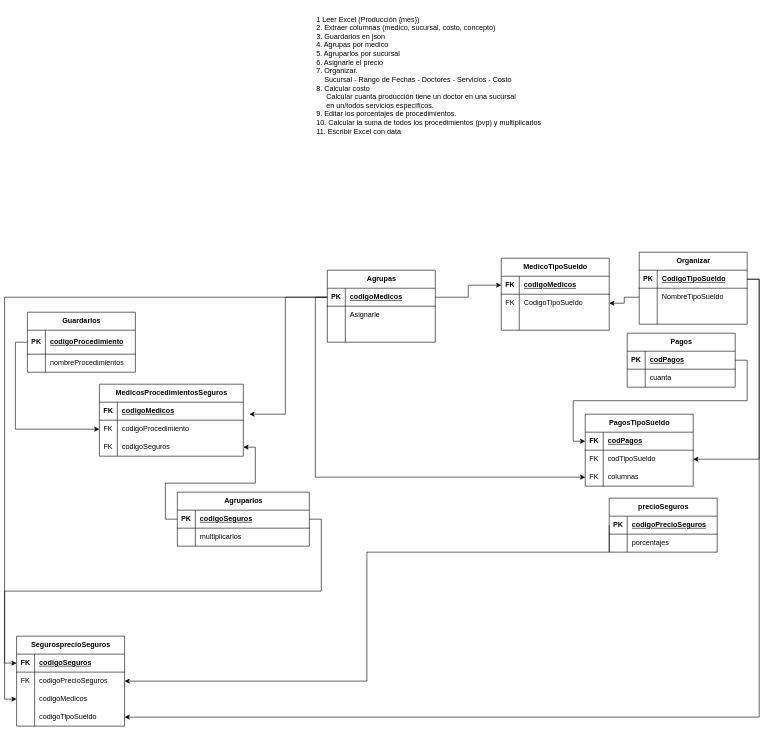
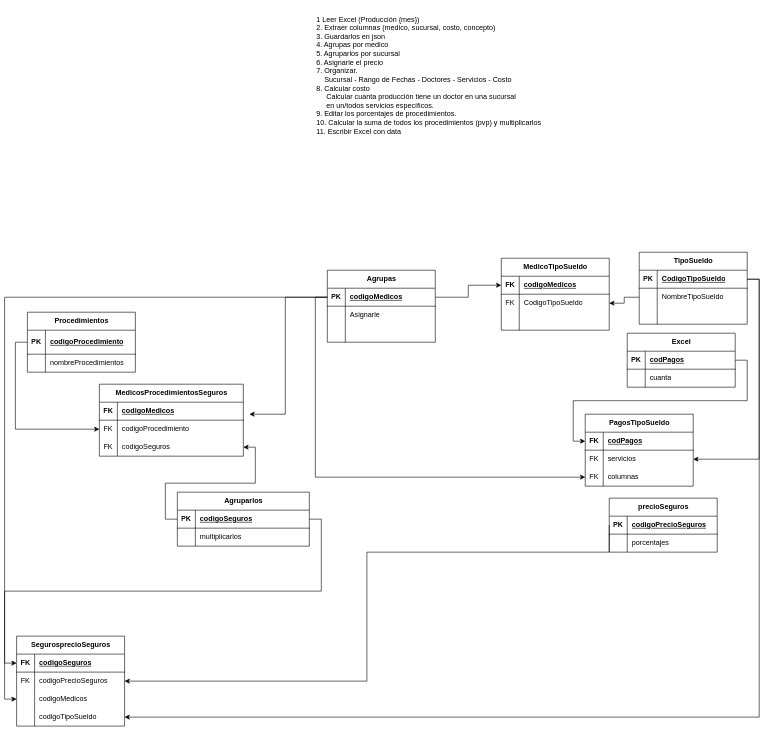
(694, 261) -> (694, 261)
(82, 321) -> (82, 321)
(682, 342) -> (682, 342)
(632, 459) -> (624, 459)
